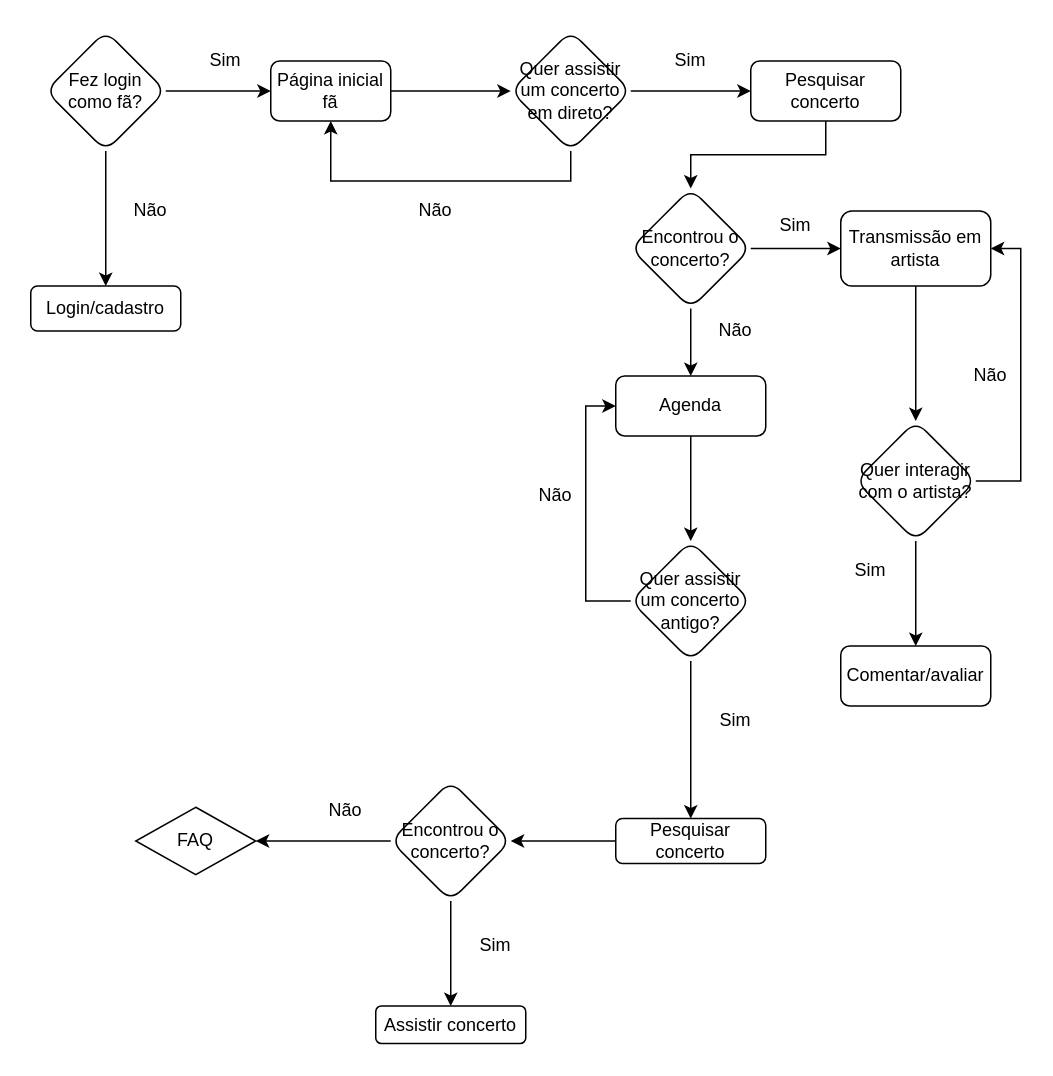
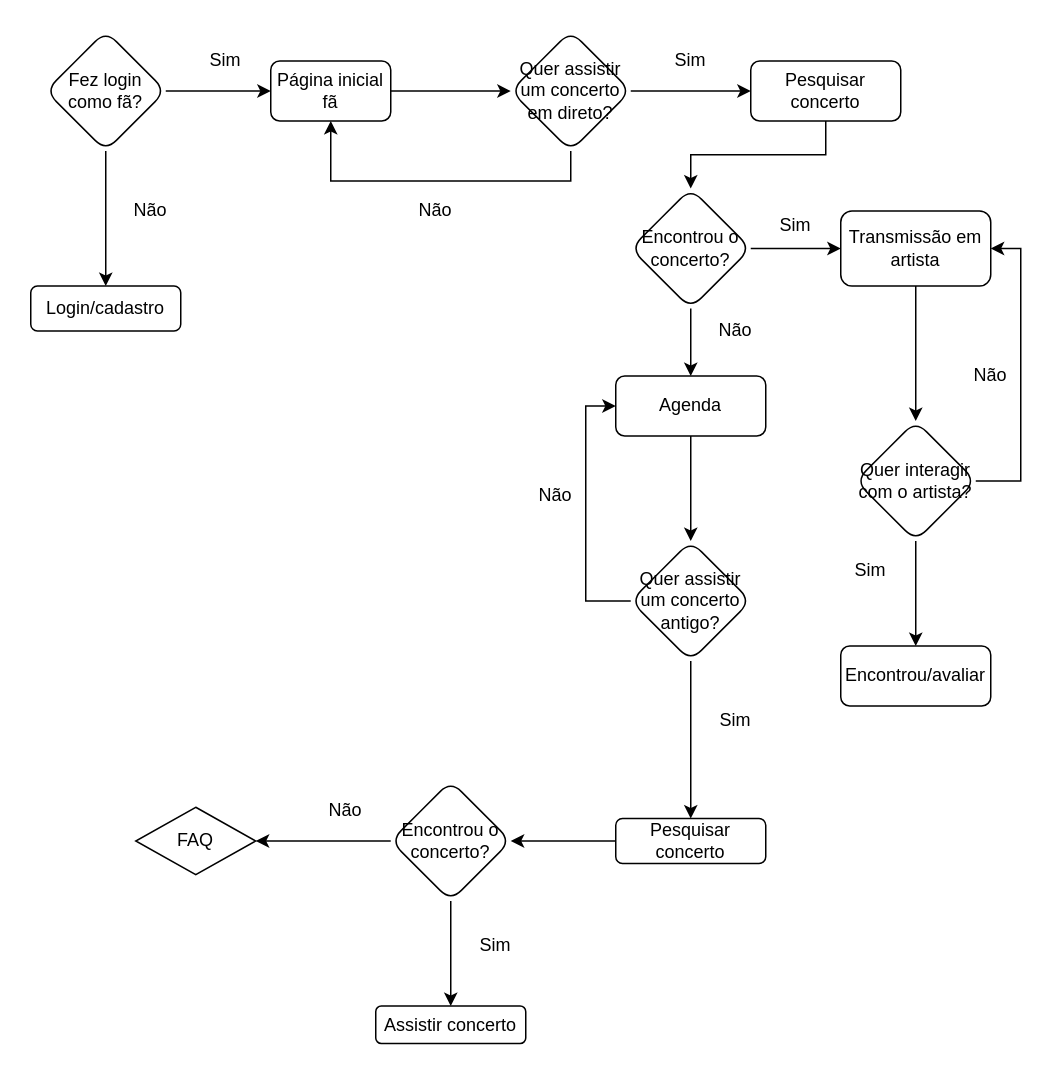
(916, 676) -> (916, 676)
